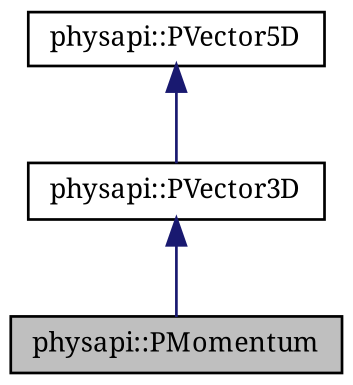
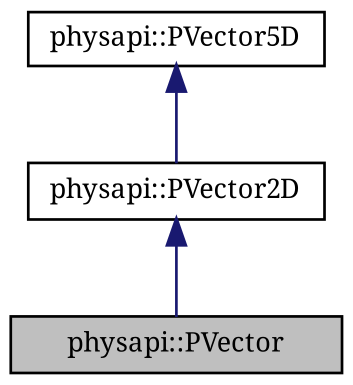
(176, 191) -> (176, 191)
(176, 345) -> (176, 345)
